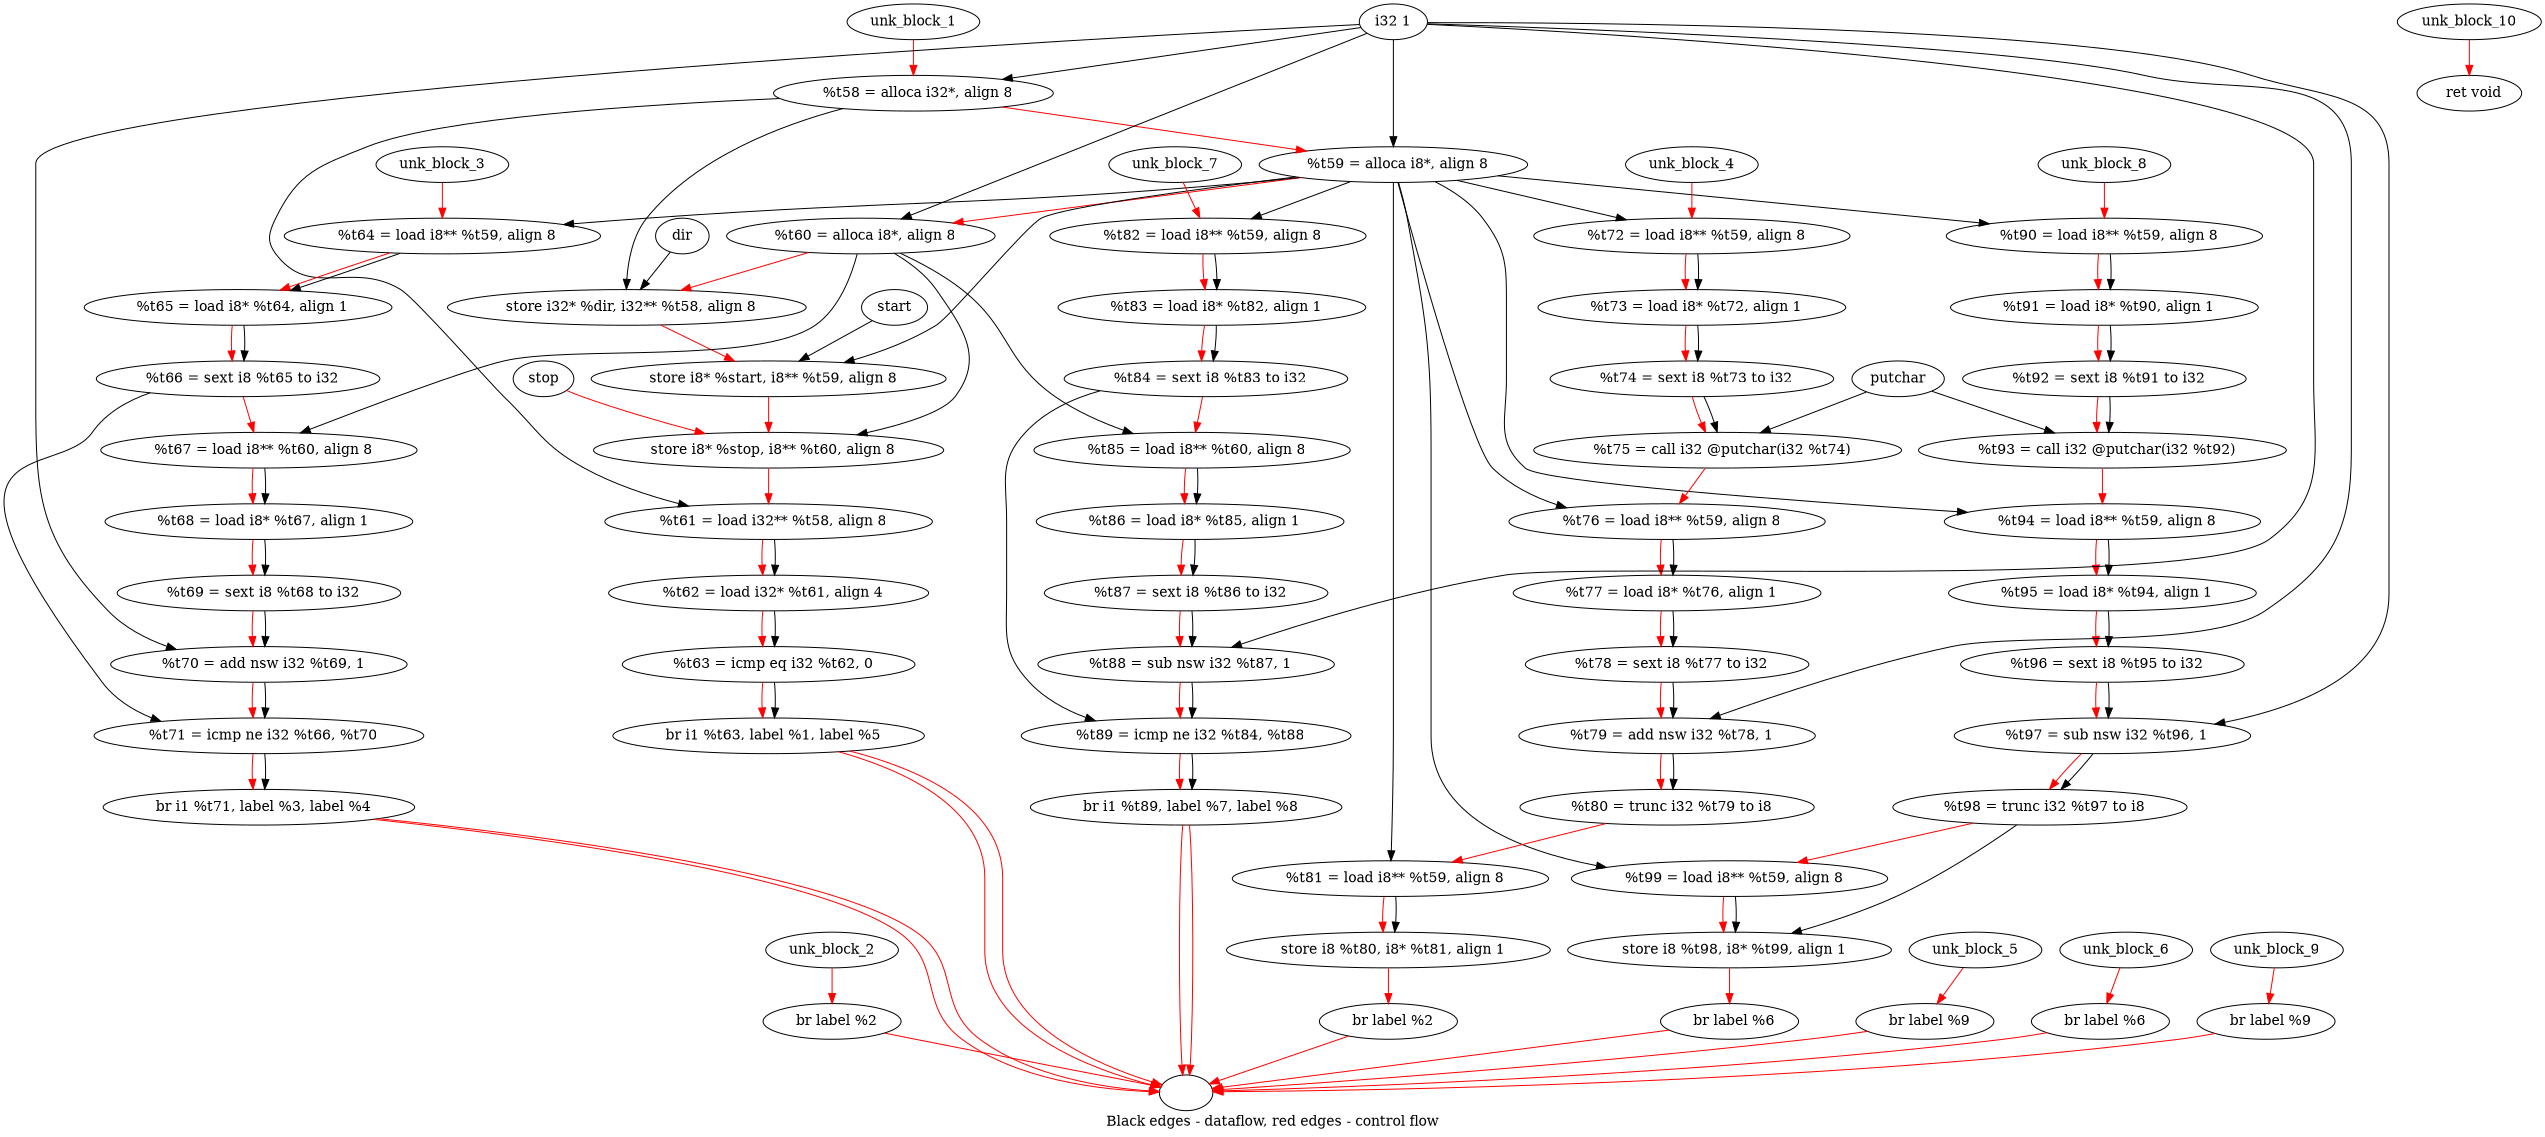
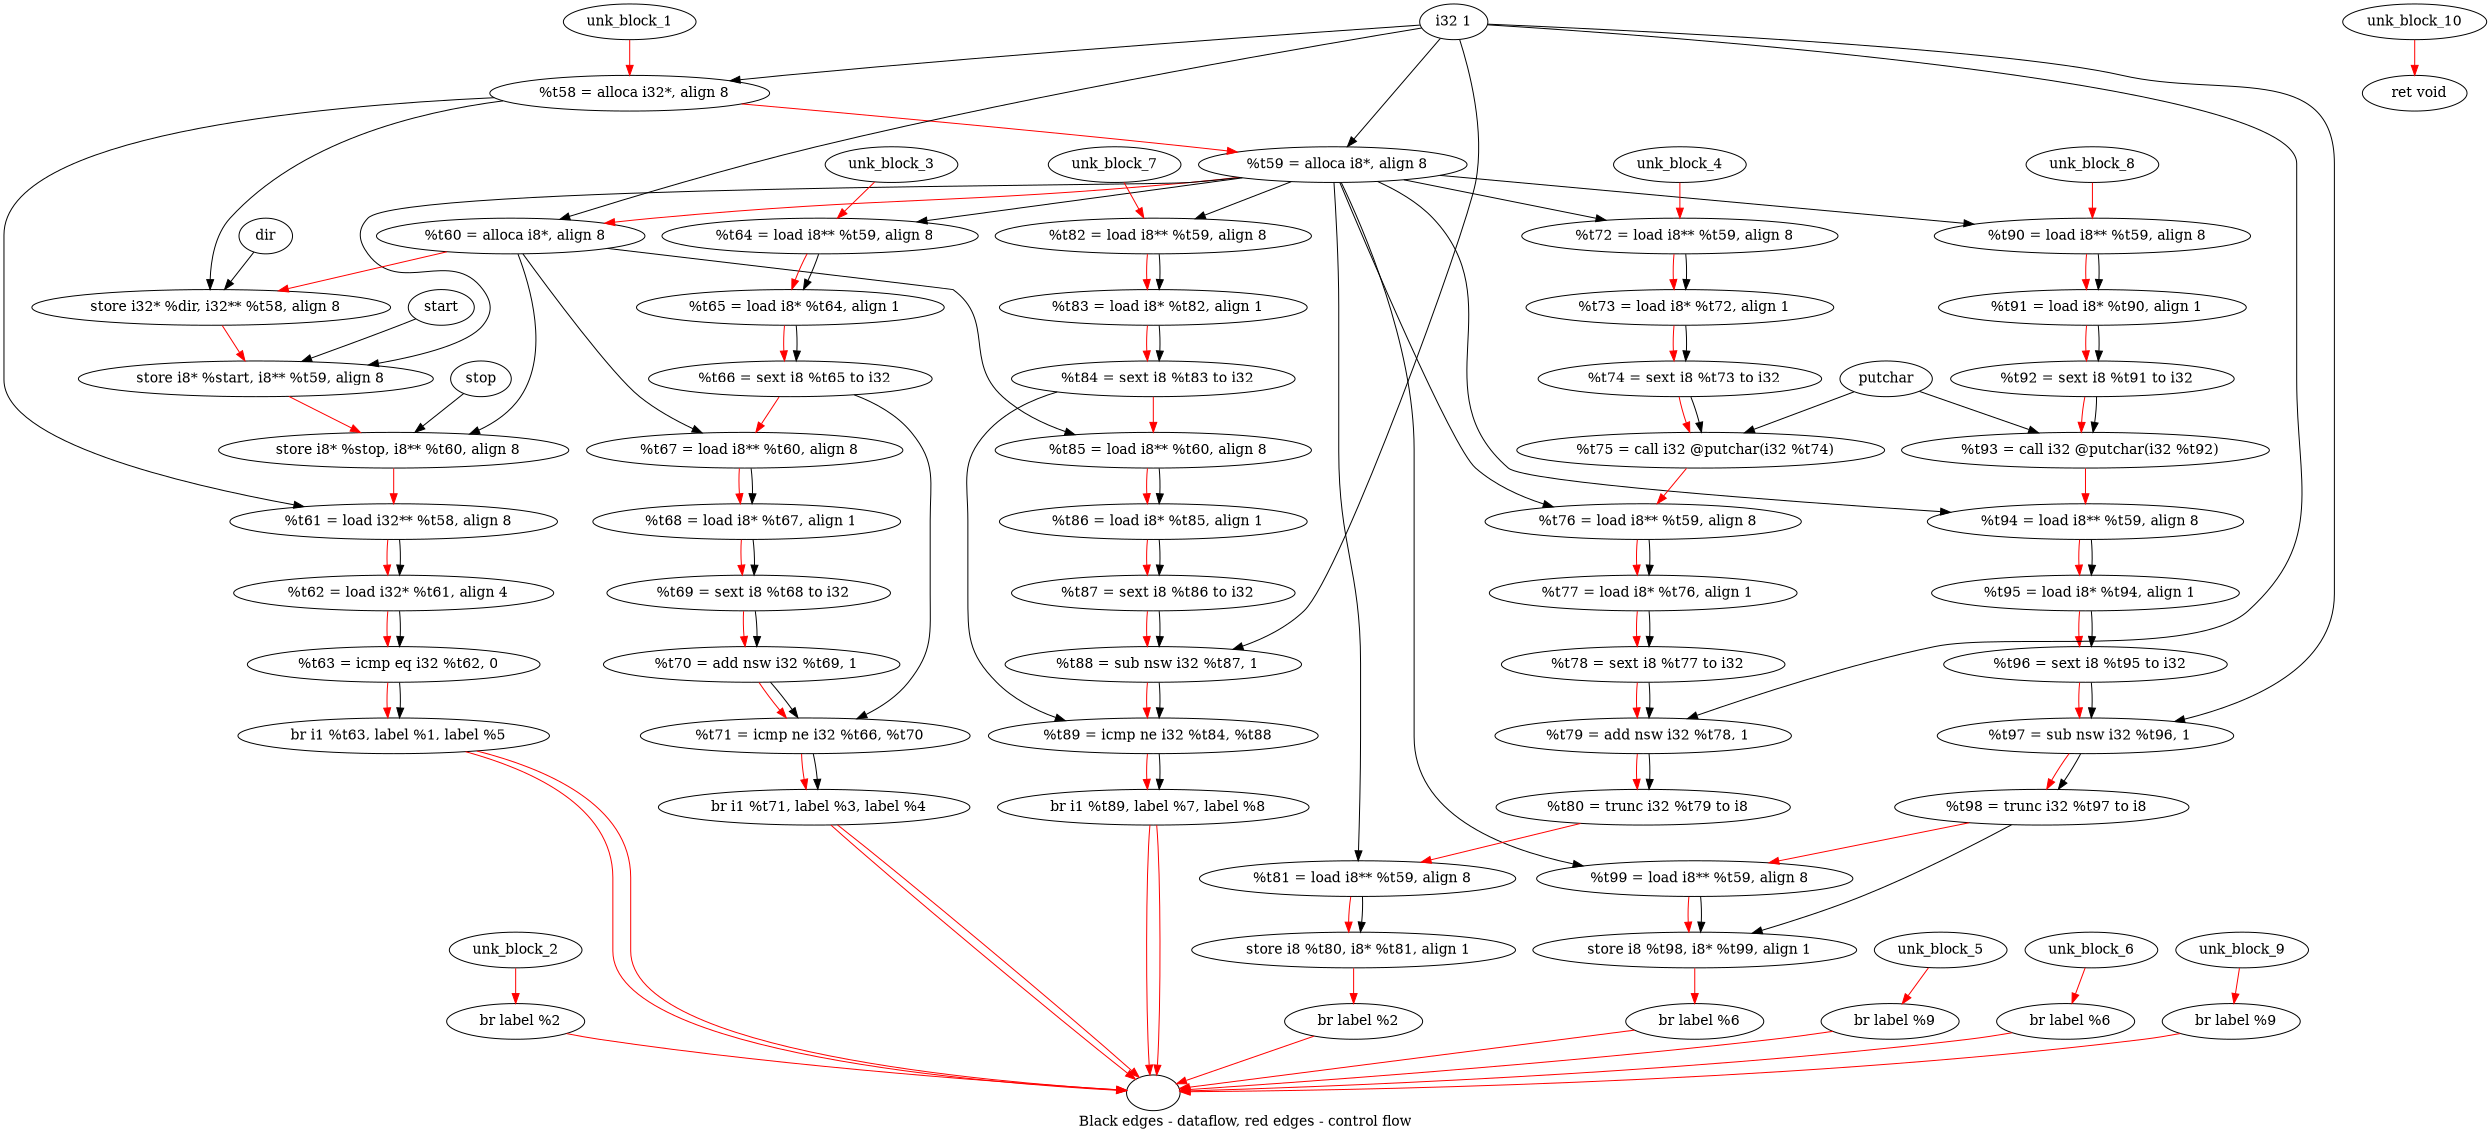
(426, 90) -> none
(630, 412) -> (443, 410)
